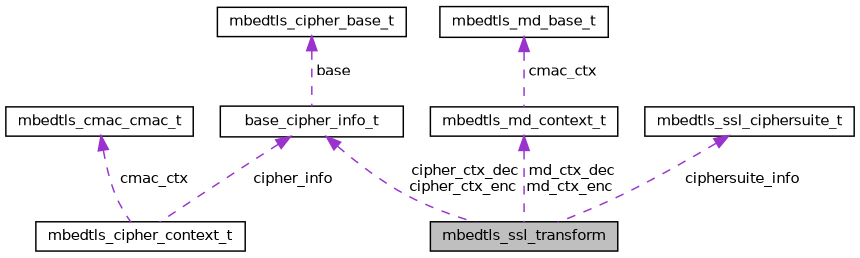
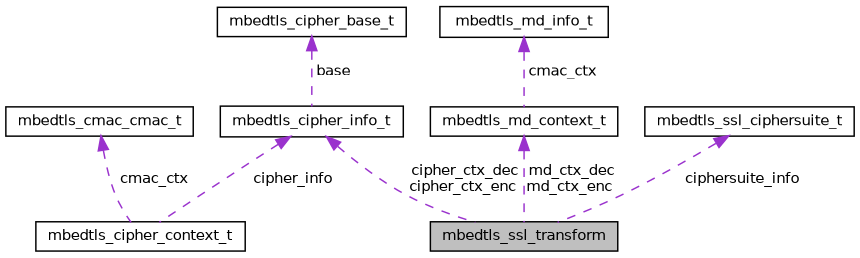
(524, 22) -> (524, 22)
(312, 122) -> (312, 122)
